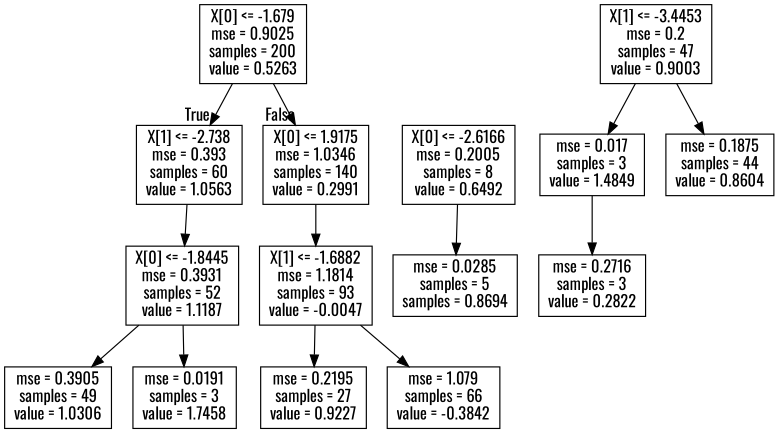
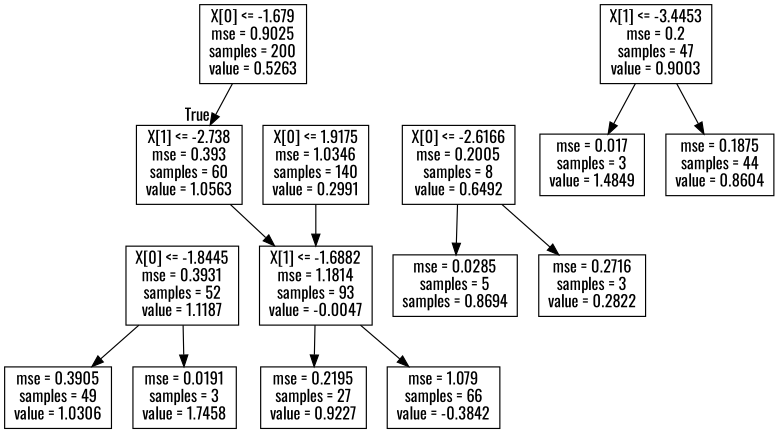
(282, 99) -> none
(186, 219) -> (248, 221)
(592, 219) -> (526, 226)
